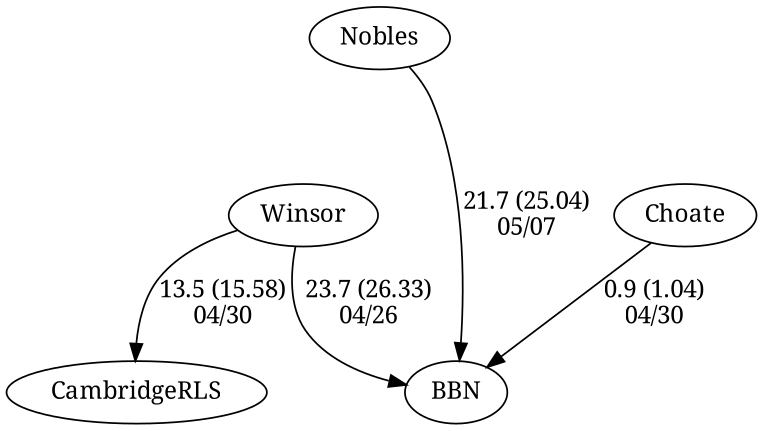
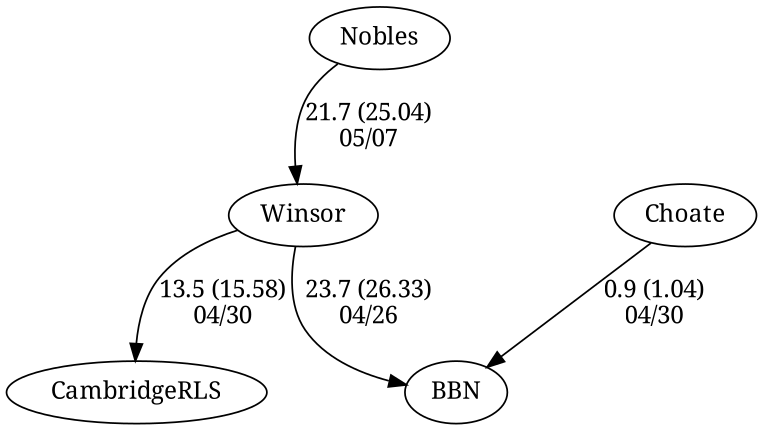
(457, 200) -> (302, 109)
